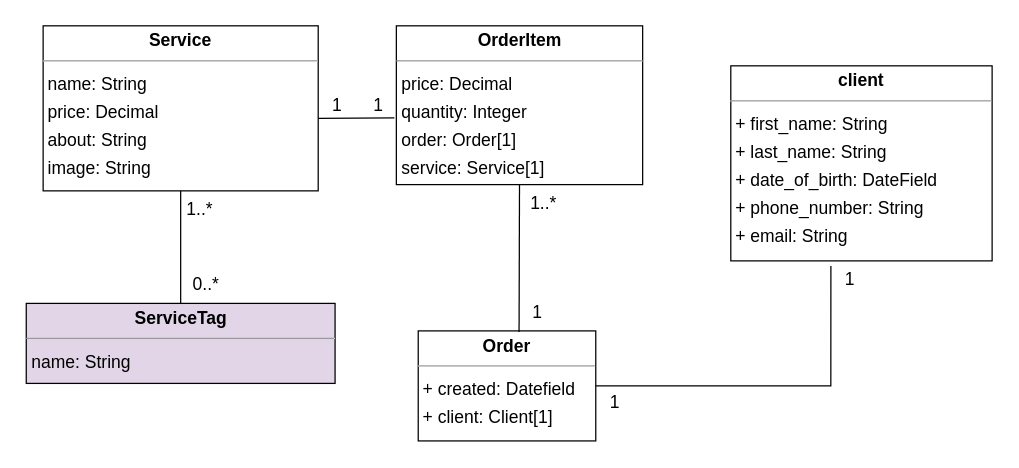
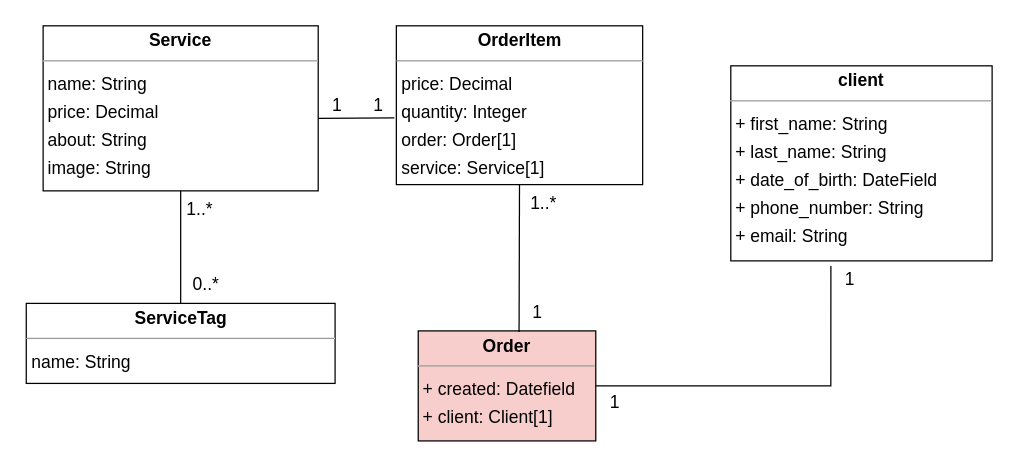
(181, 343) -> (181, 343)
(507, 386) -> (507, 386)
